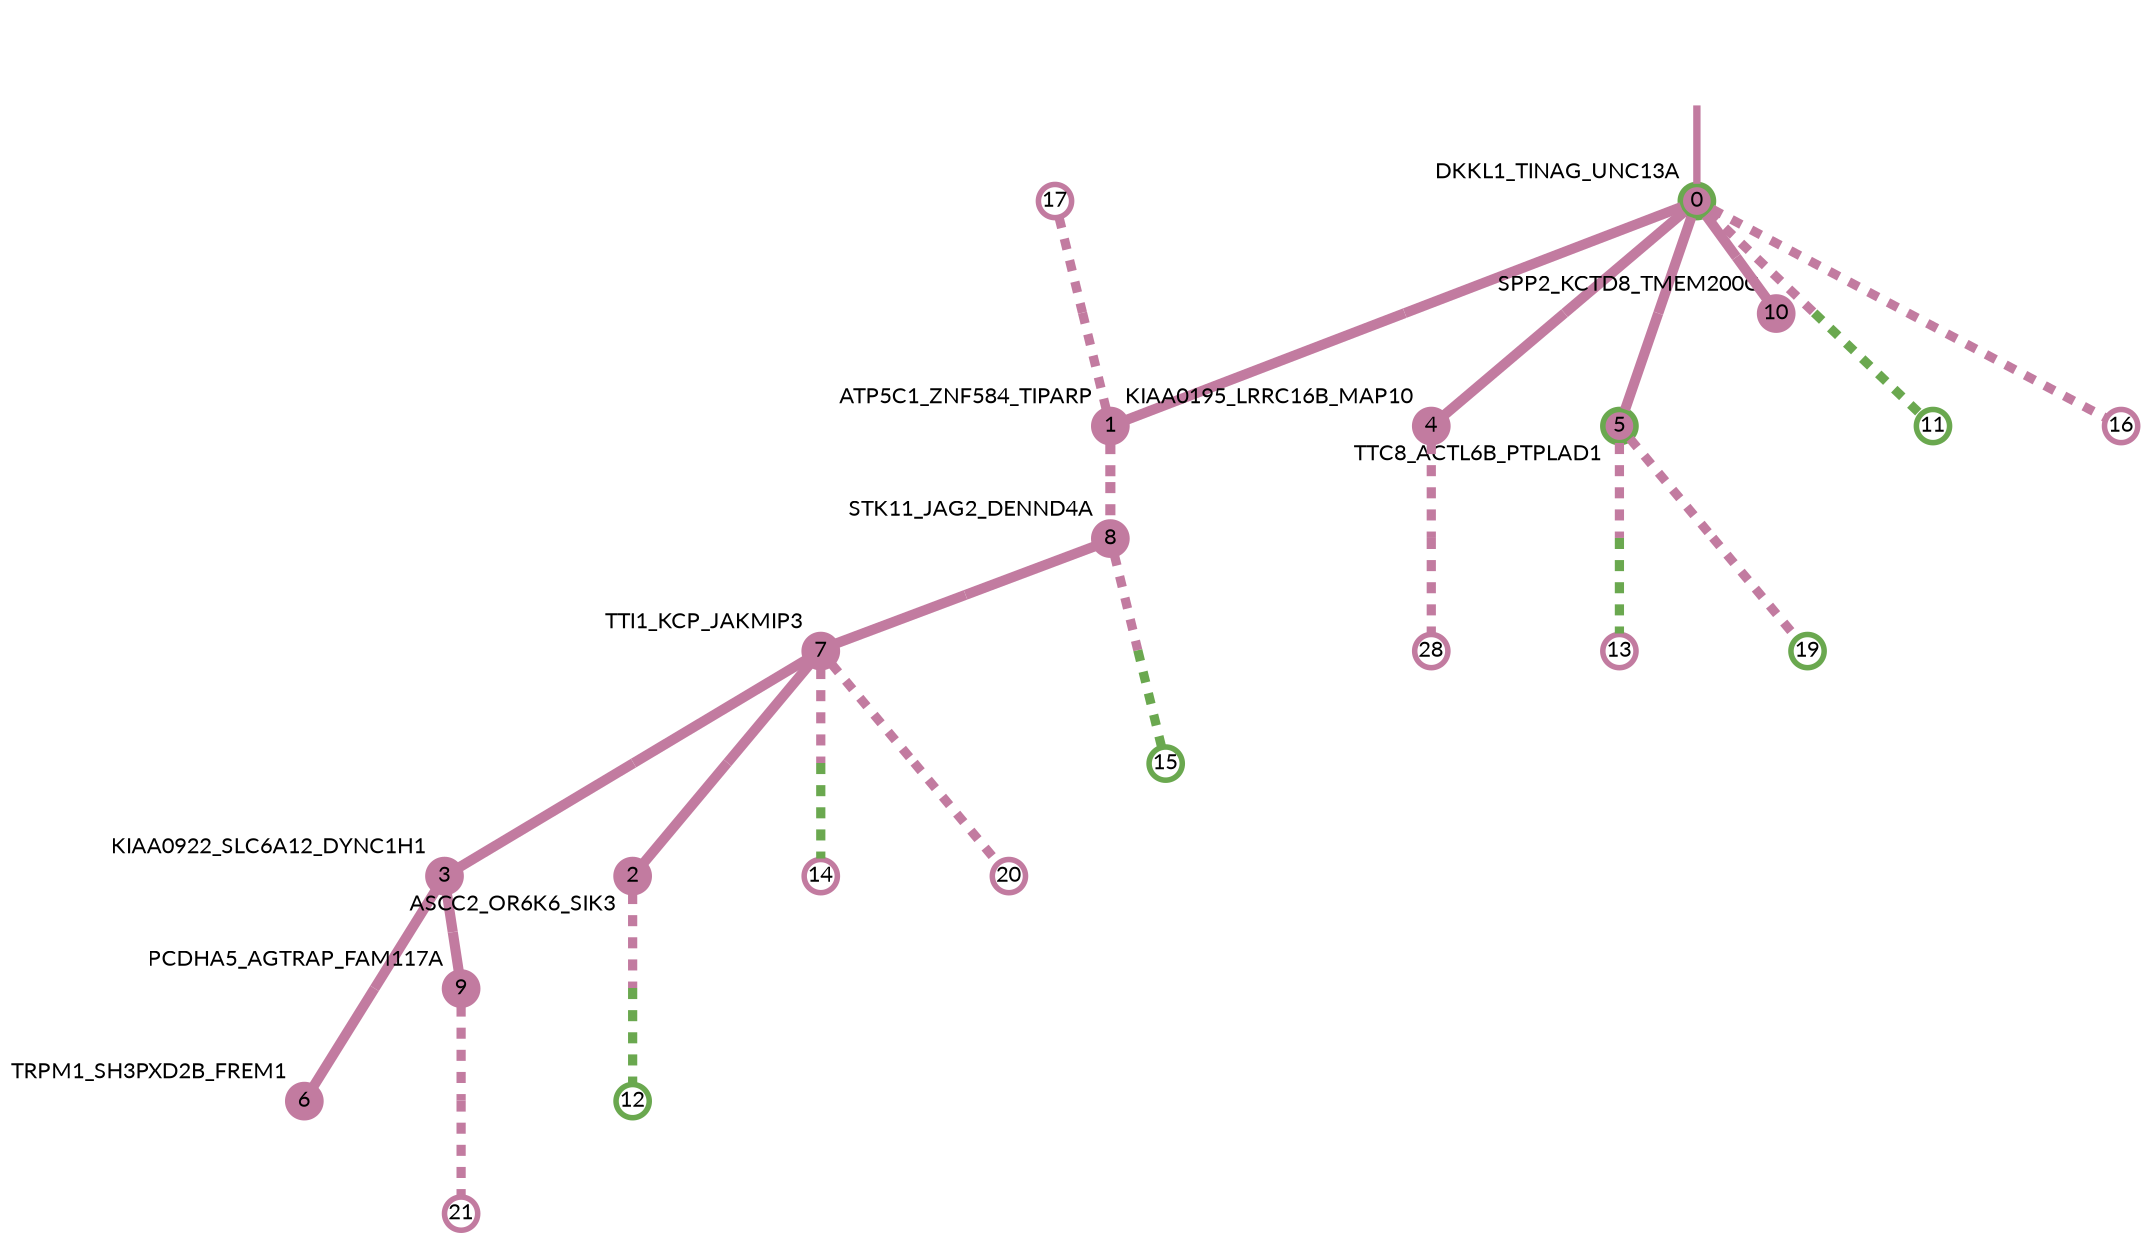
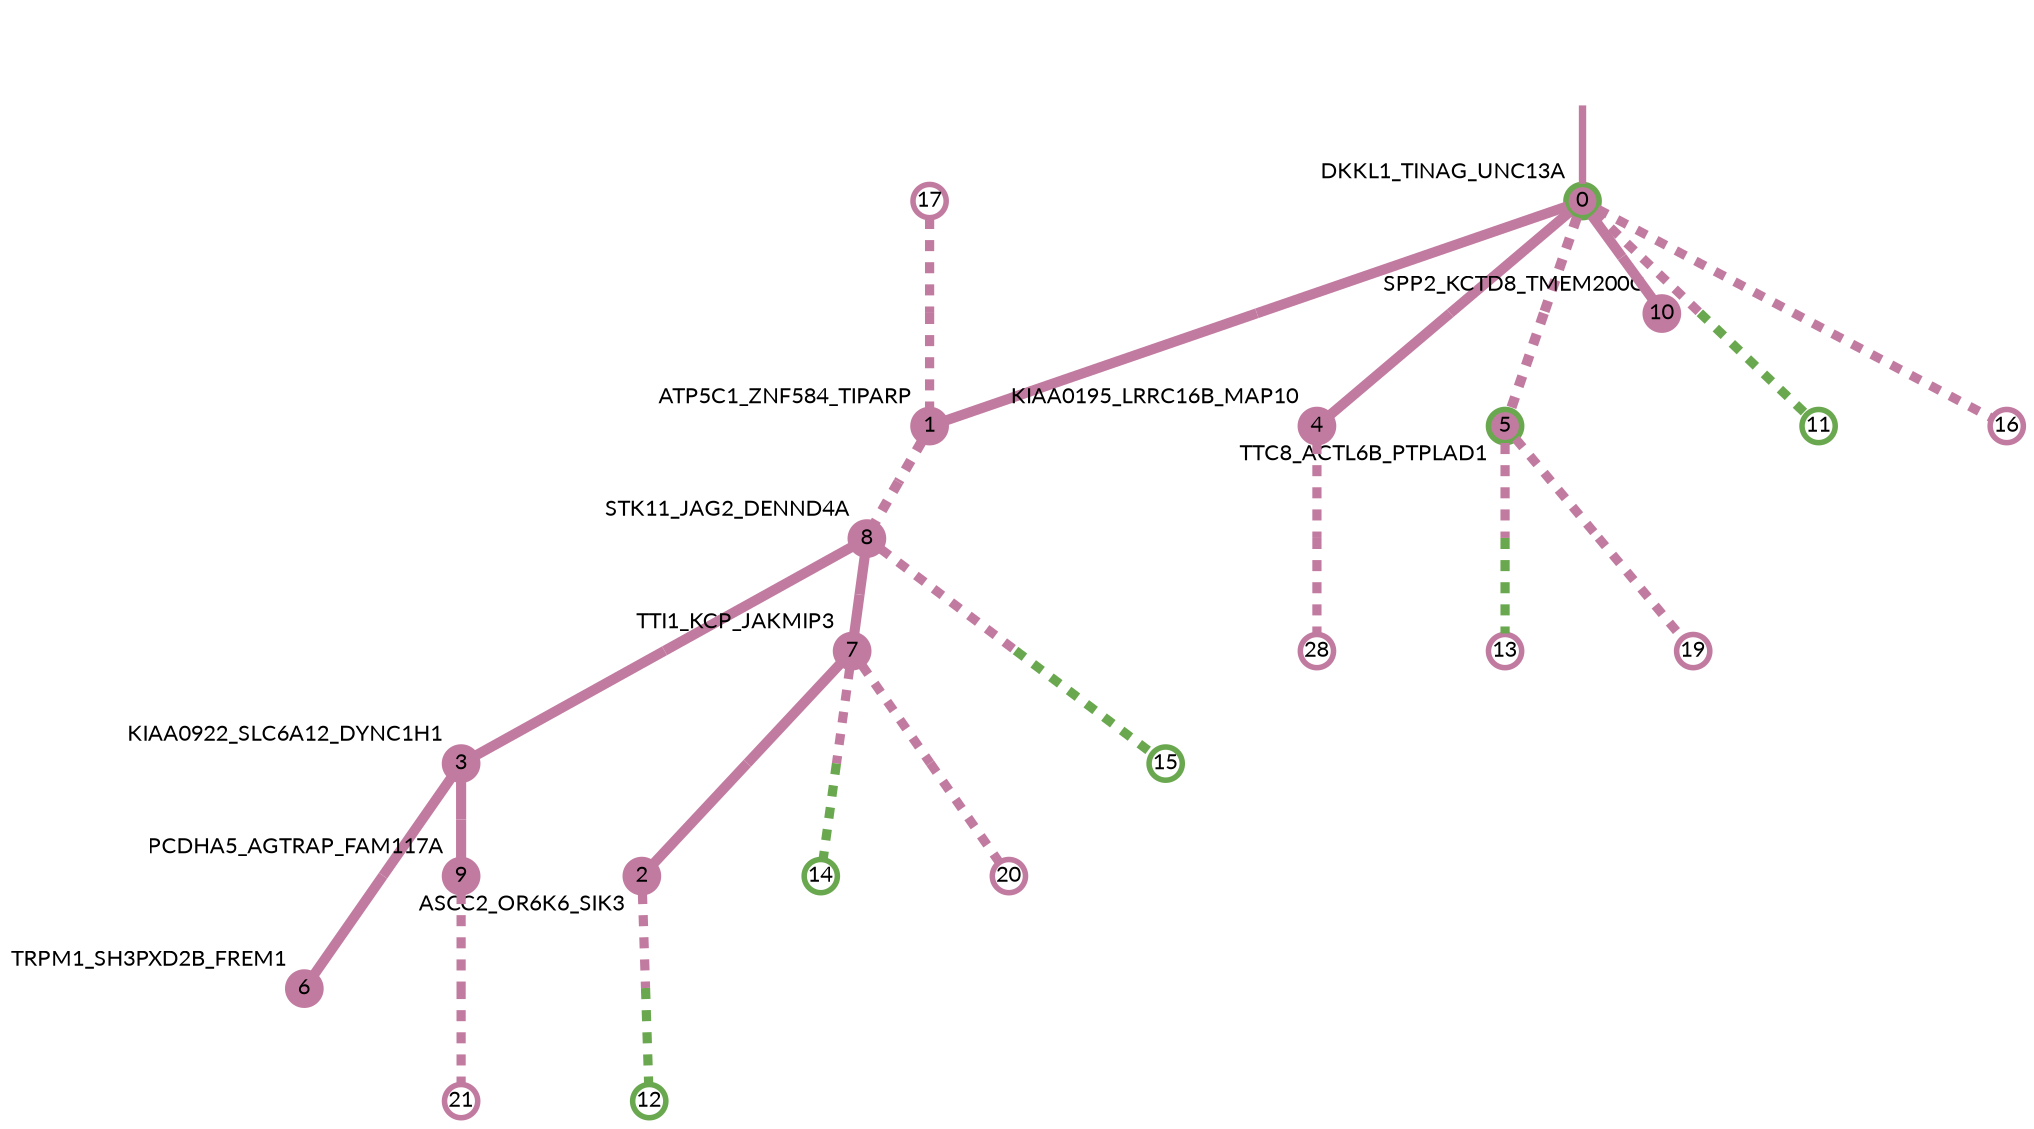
(1658, 313) -> (1544, 313)
(1808, 651) -> (1693, 651)
(633, 763) -> (664, 651)
(821, 876) -> (821, 876)
